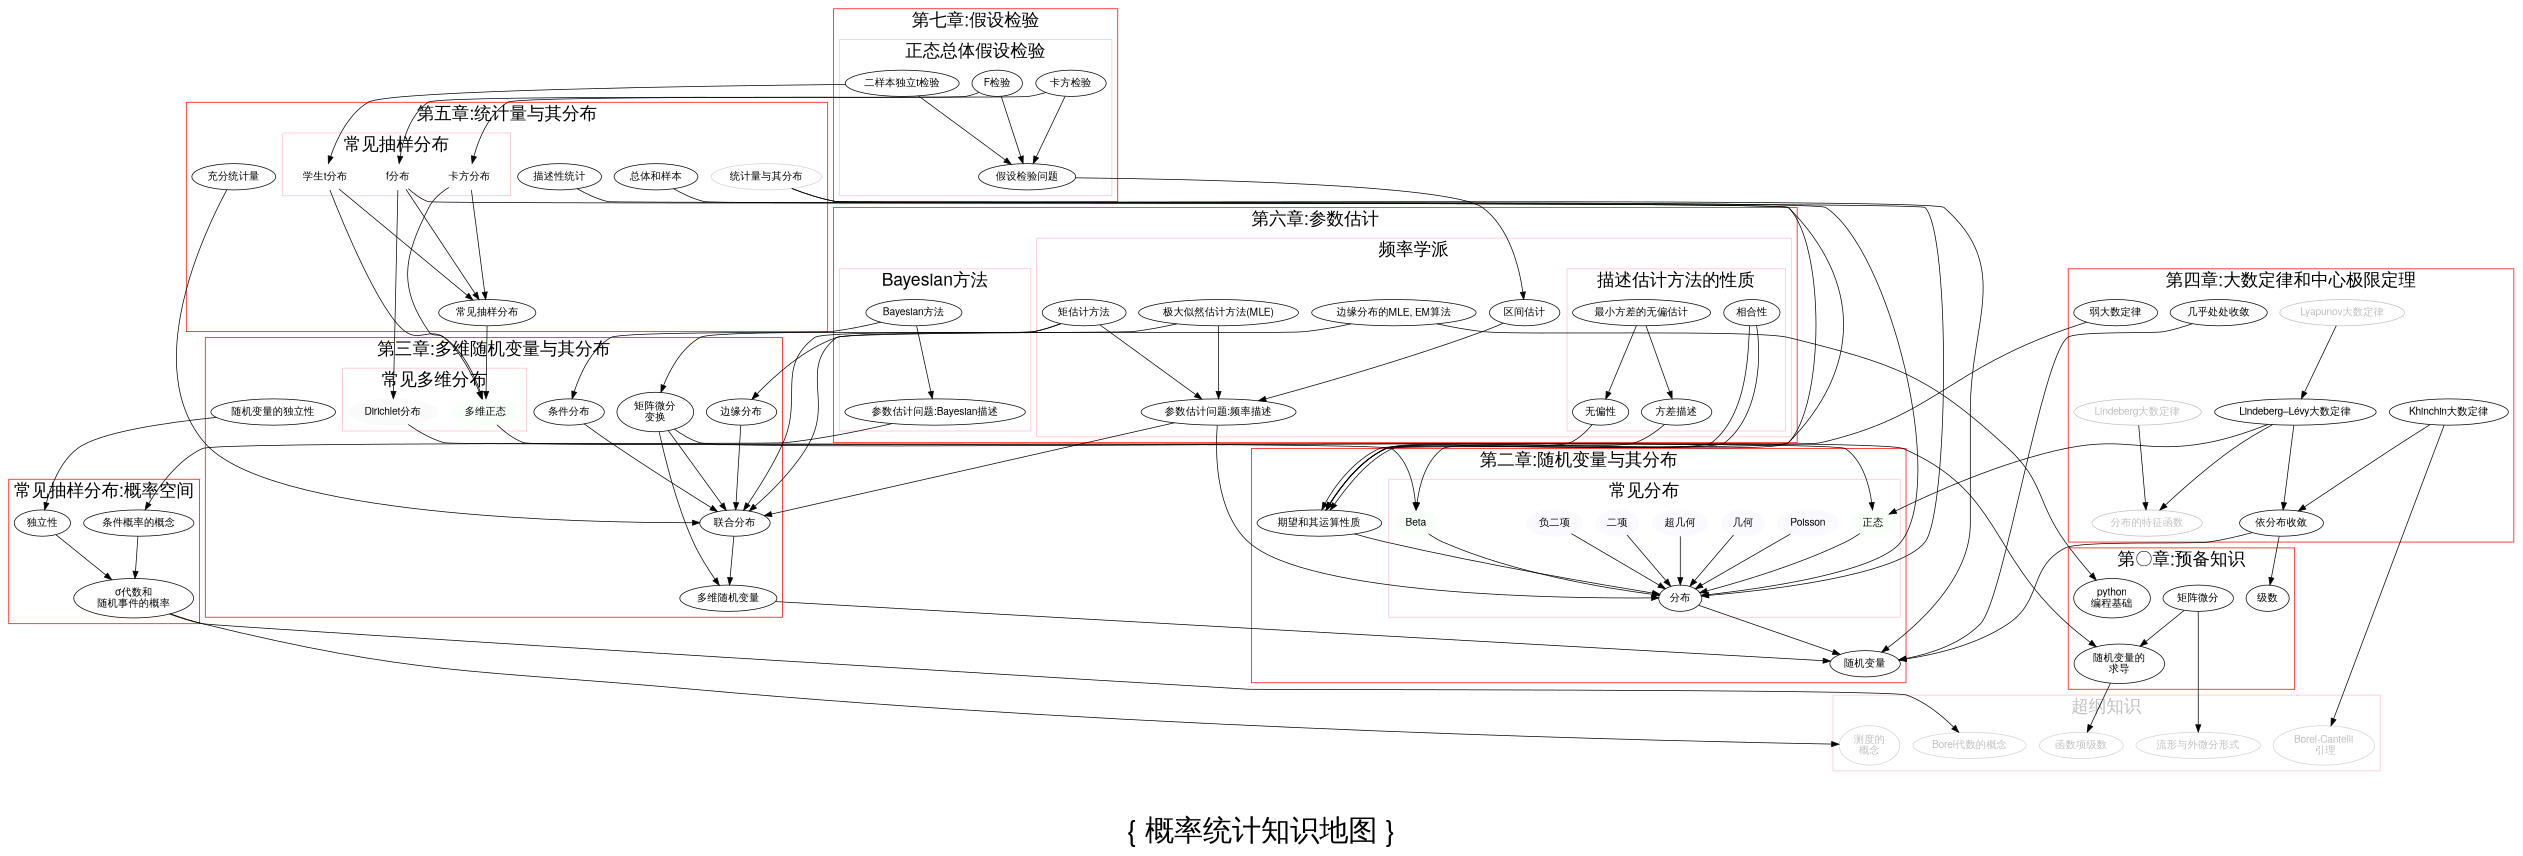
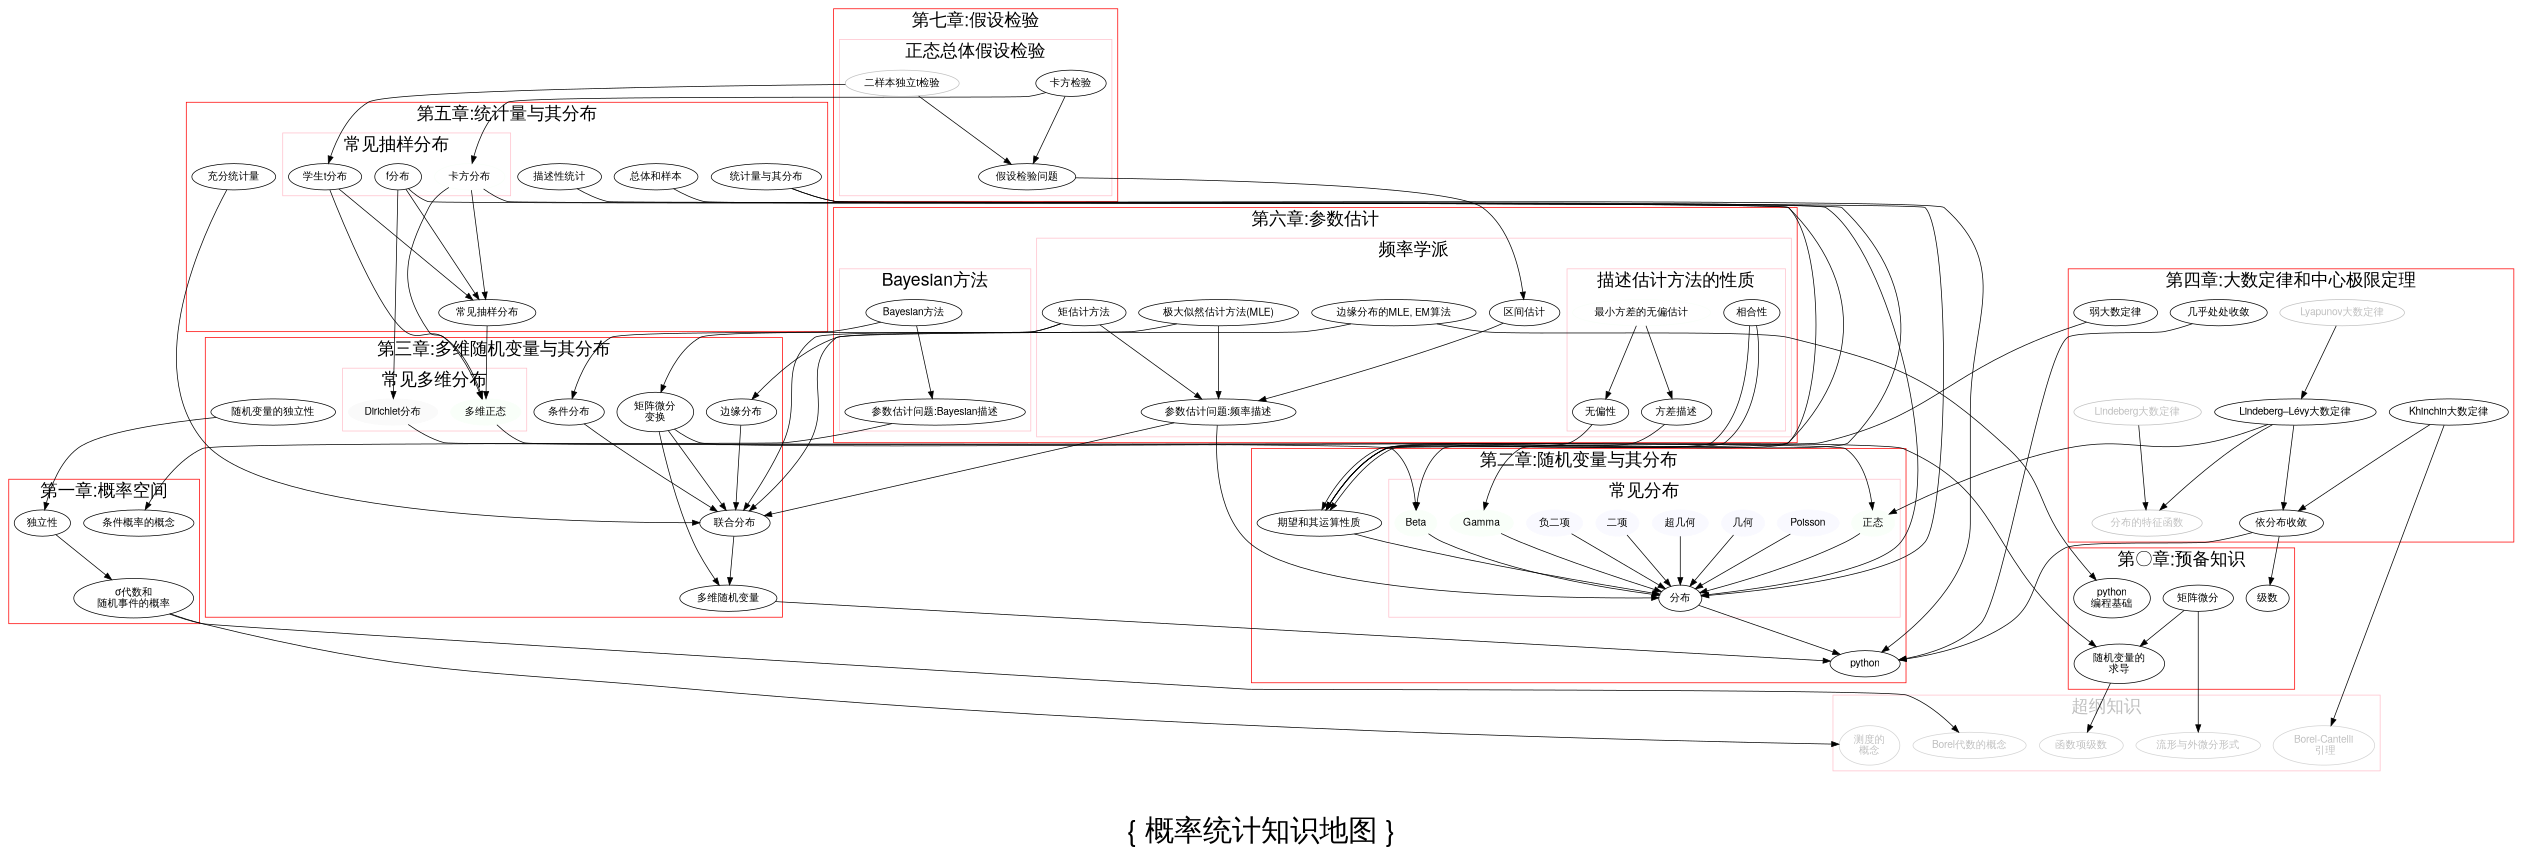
(902, 83) -> (902, 83)
(997, 83) -> none
(325, 177) -> (325, 177)
(398, 177) -> (398, 177)
(766, 177) -> (766, 177)
(1642, 313) -> (1642, 313)
(104, 492) -> (104, 492)
none -> (1482, 523)
(137, 554) -> none
(1865, 664) -> (1865, 664)
